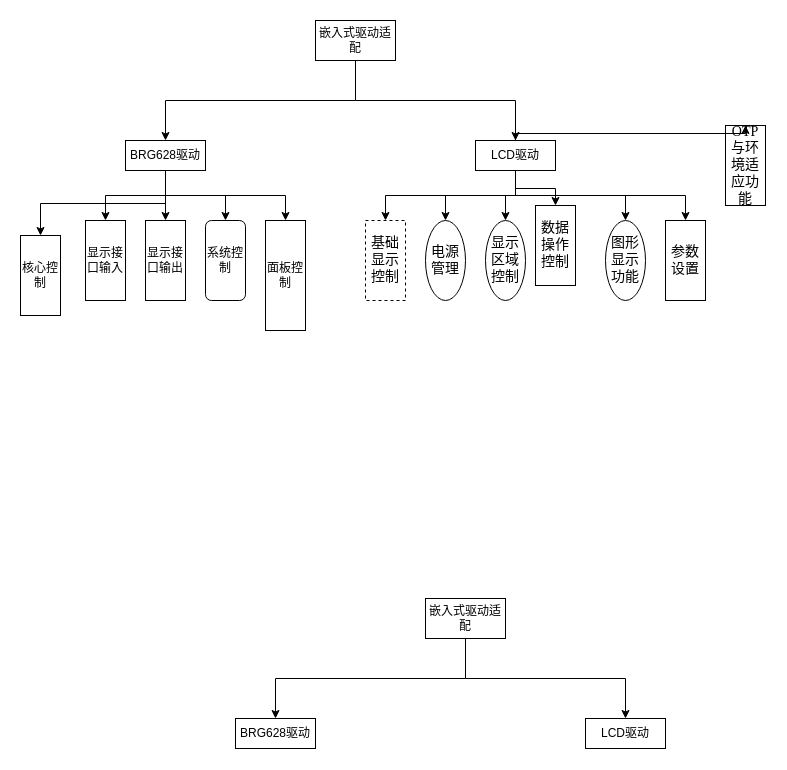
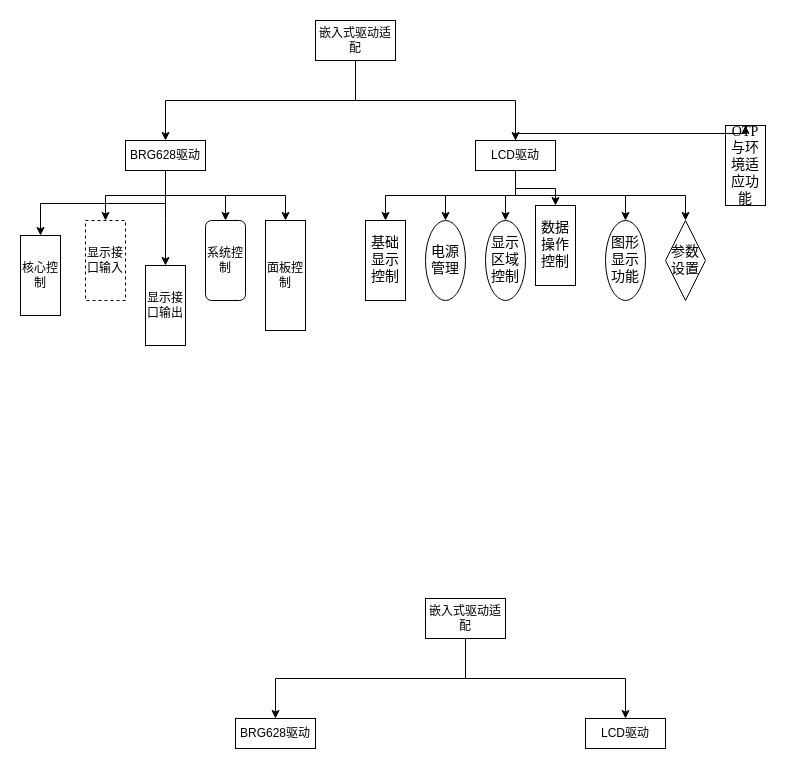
(106, 261) -> (106, 261)
(166, 261) -> (166, 306)
(386, 261) -> (386, 261)
(686, 261) -> (686, 261)
